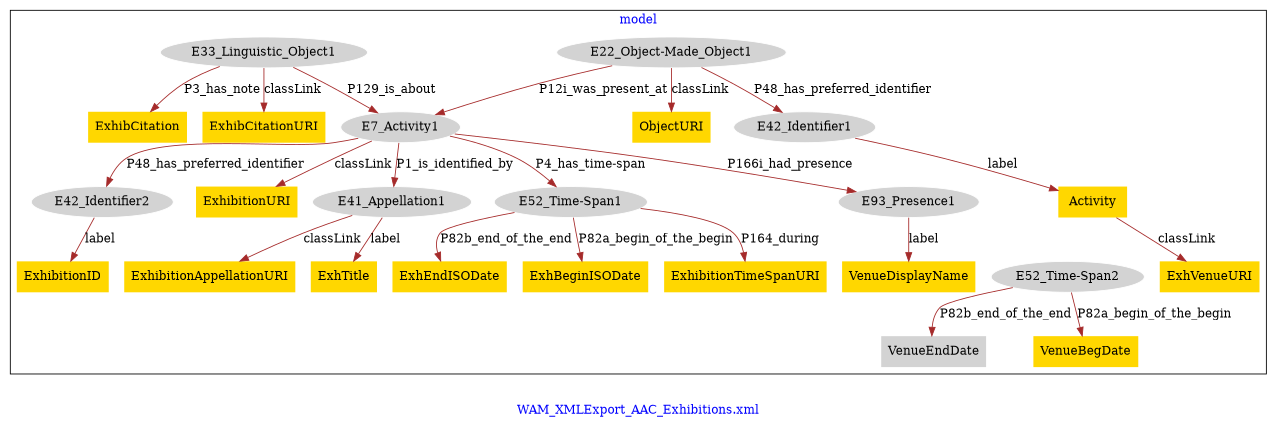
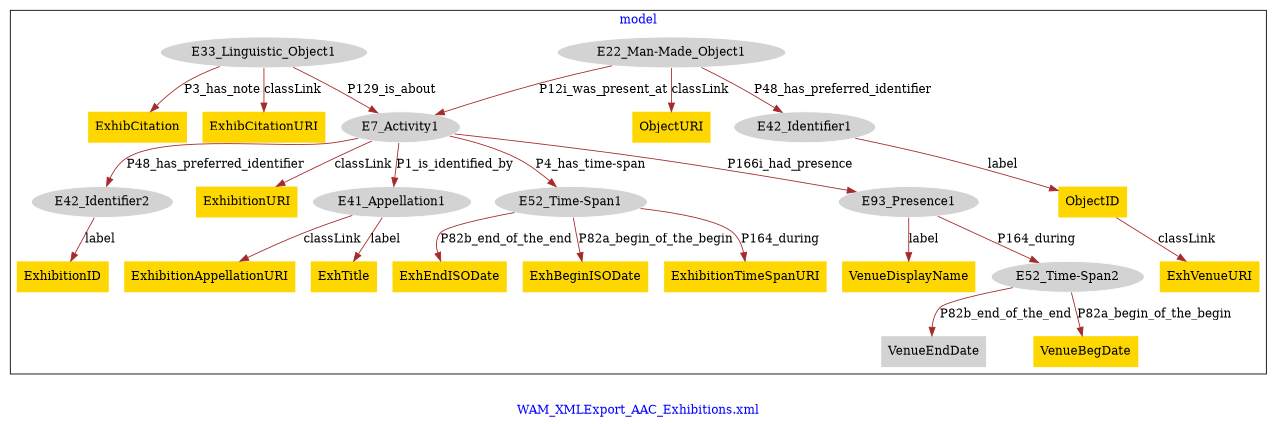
(671, 52) -> (671, 52)
(1093, 202) -> (1093, 202)
none -> (984, 238)
